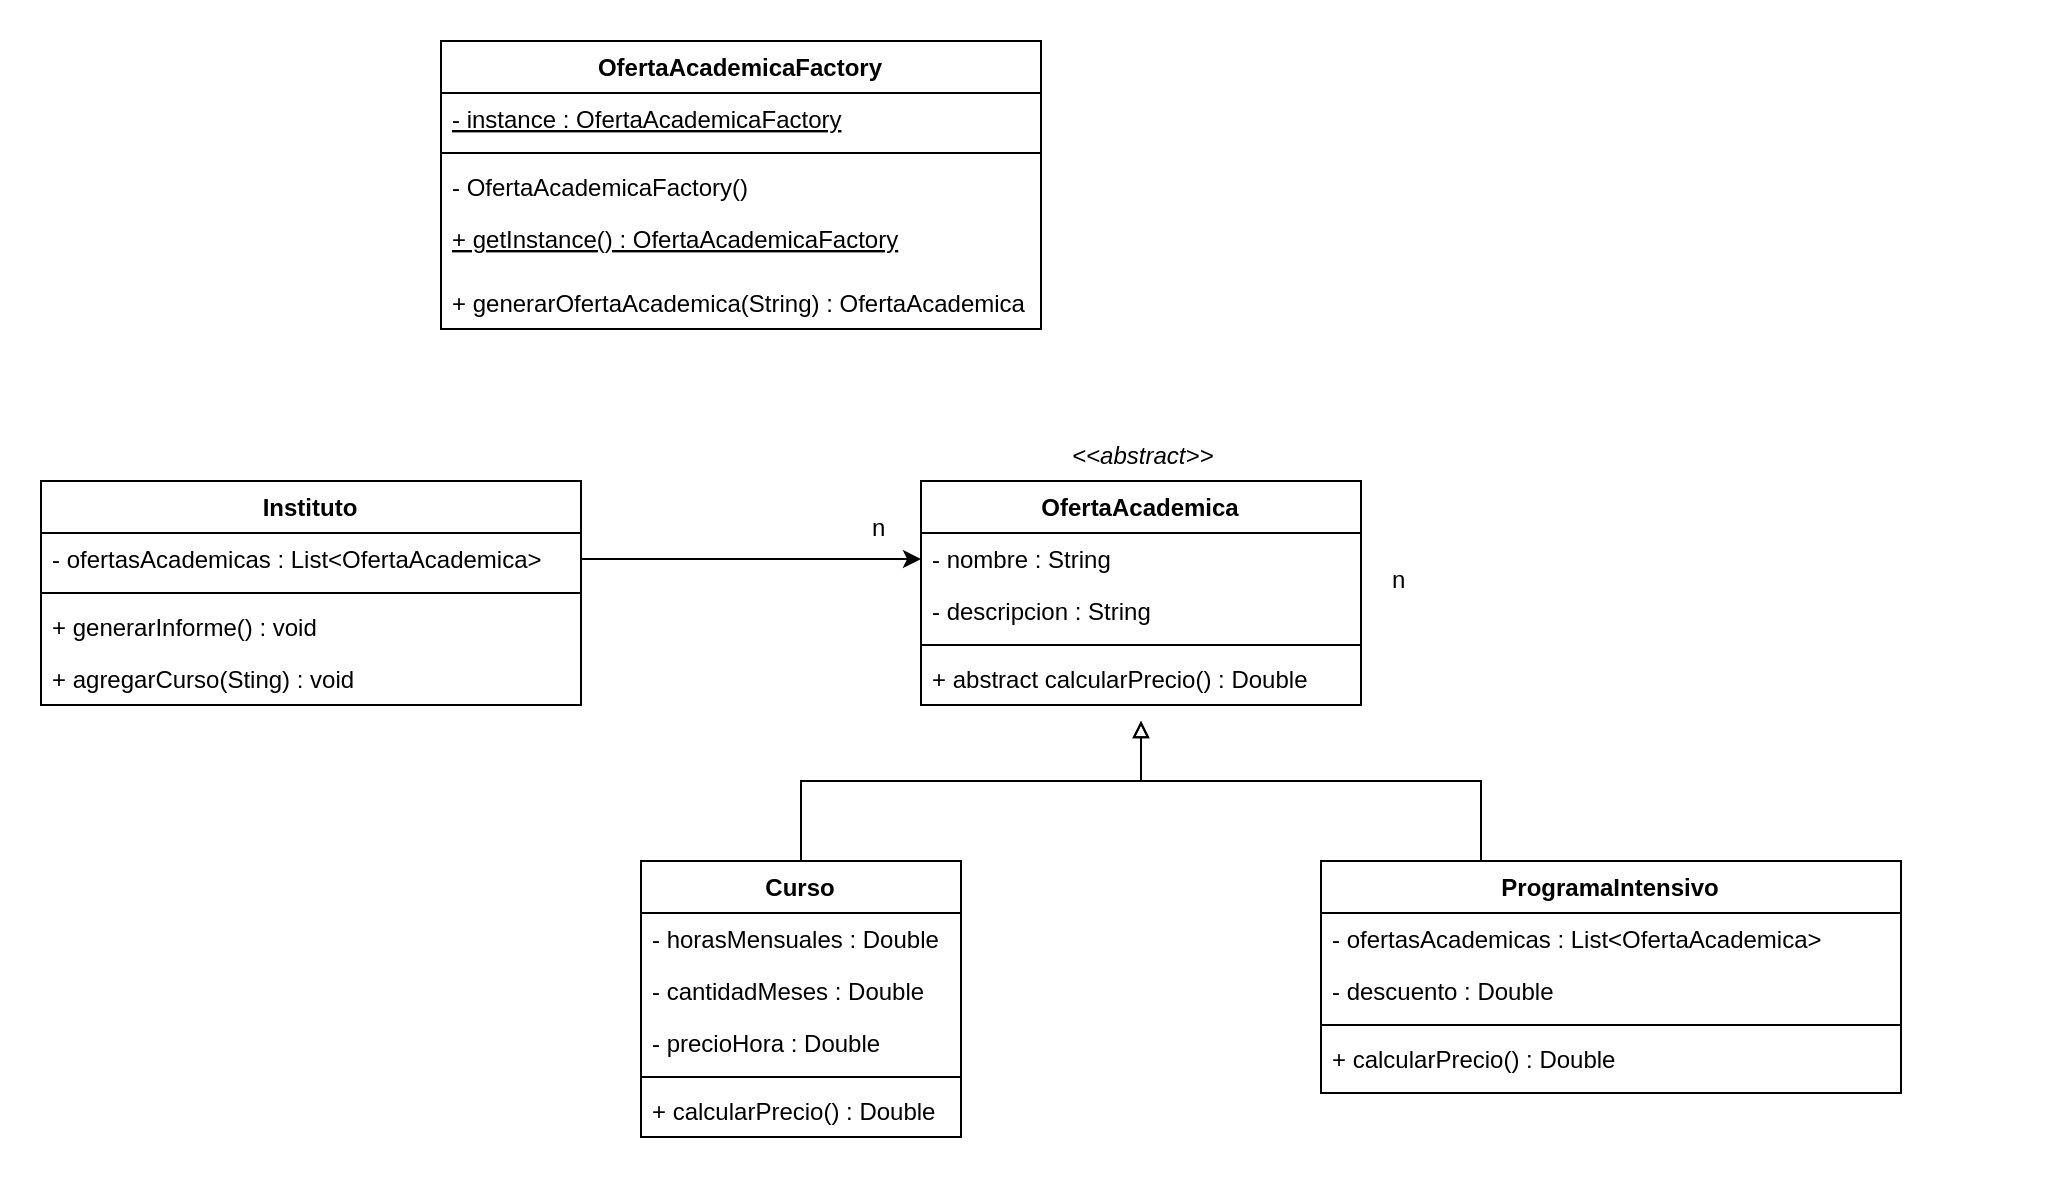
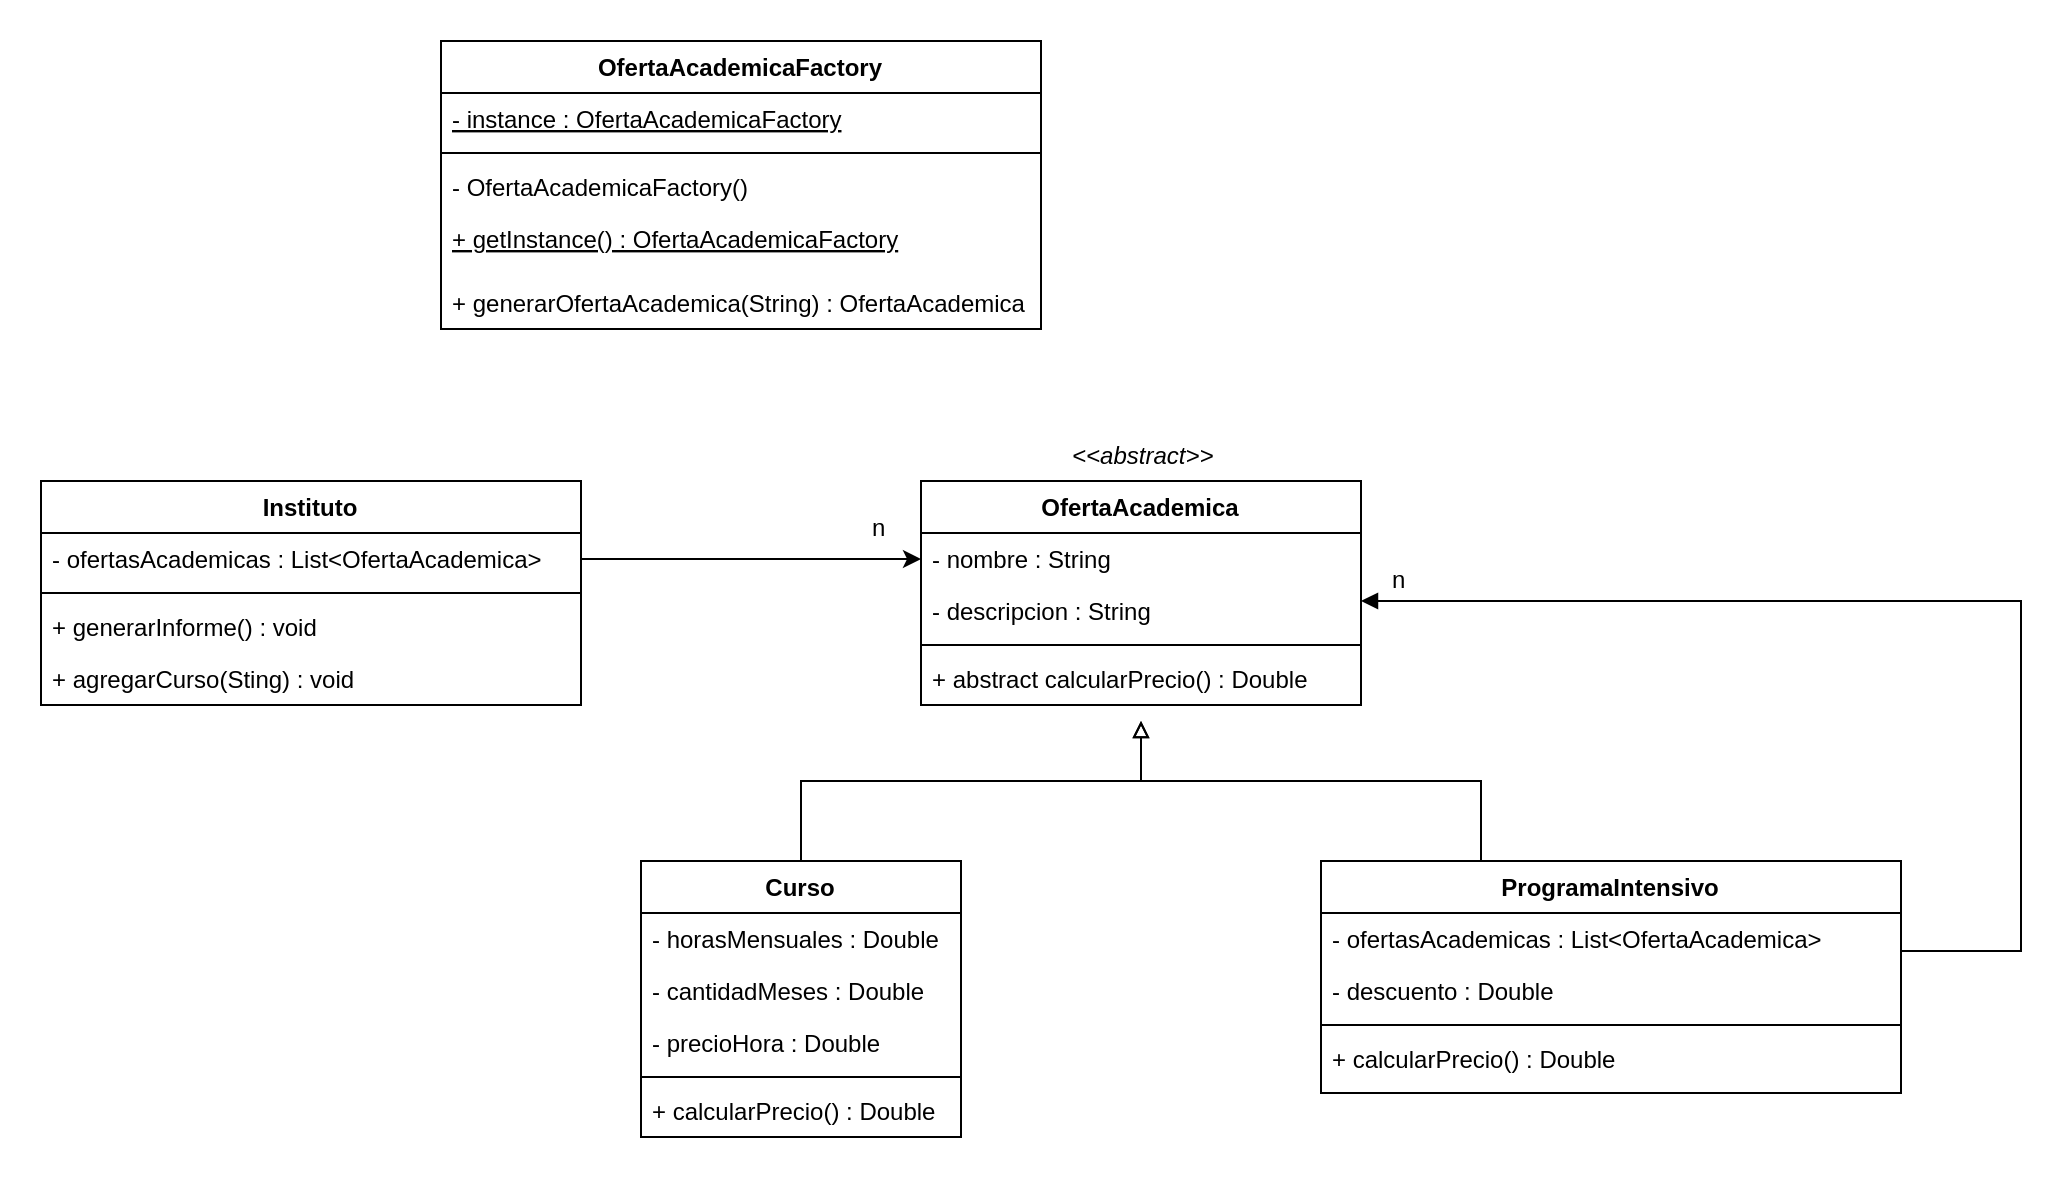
none -> (1933, 601)
